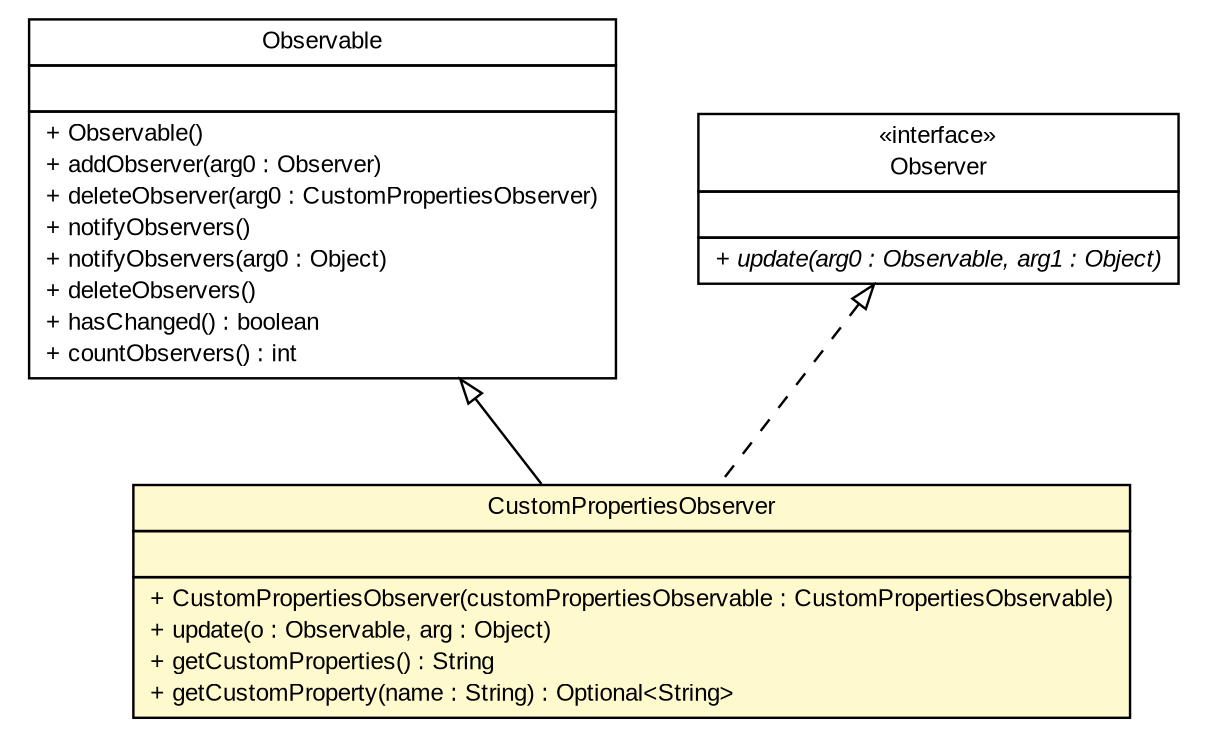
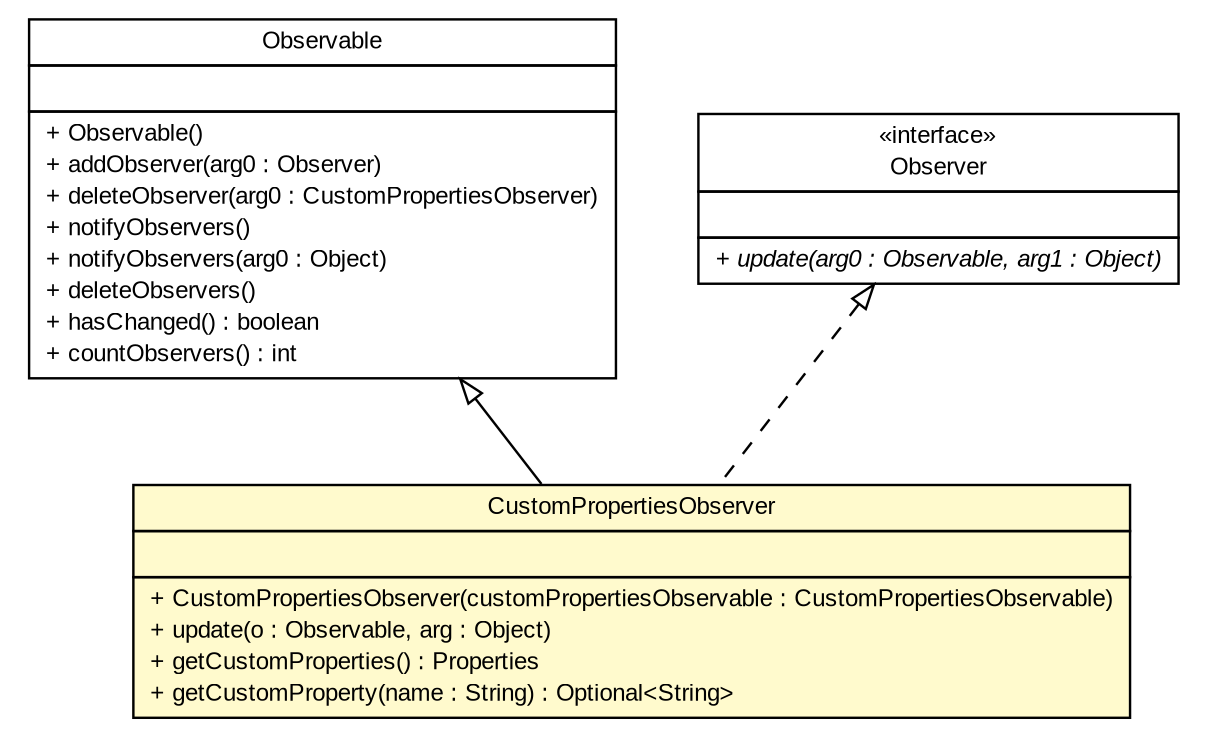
(323, 662) -> (346, 662)
